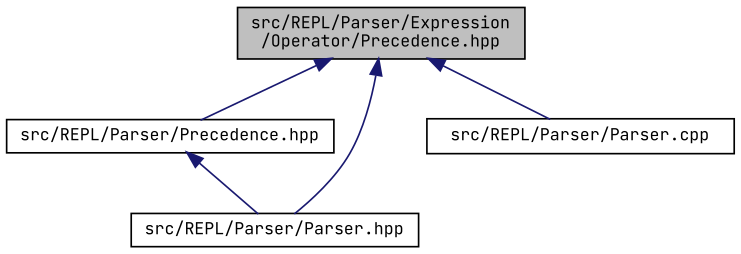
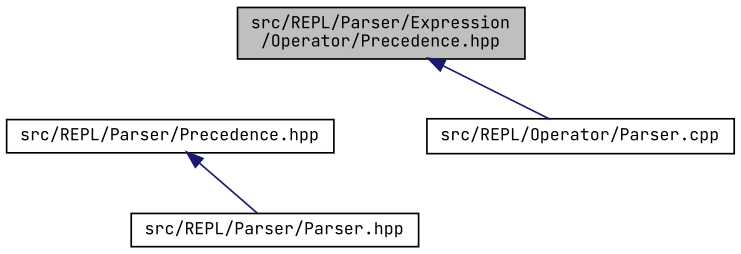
(258, 93) -> none
(581, 136) -> (581, 136)
(350, 153) -> none
